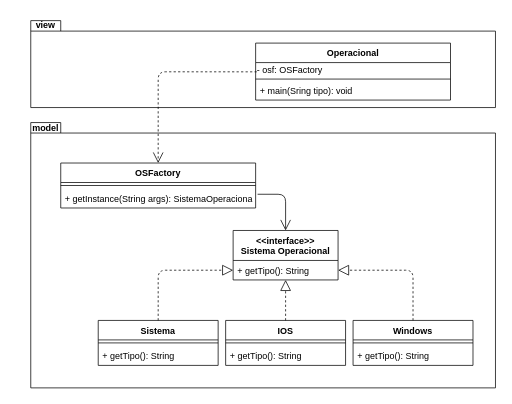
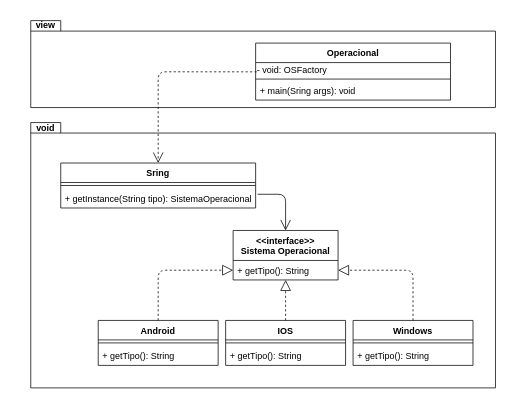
(294, 70) -> (295, 70)
(311, 91) -> (312, 91)
(45, 128) -> (45, 128)
(158, 173) -> (158, 173)
(171, 199) -> (170, 199)
(158, 331) -> (158, 331)
